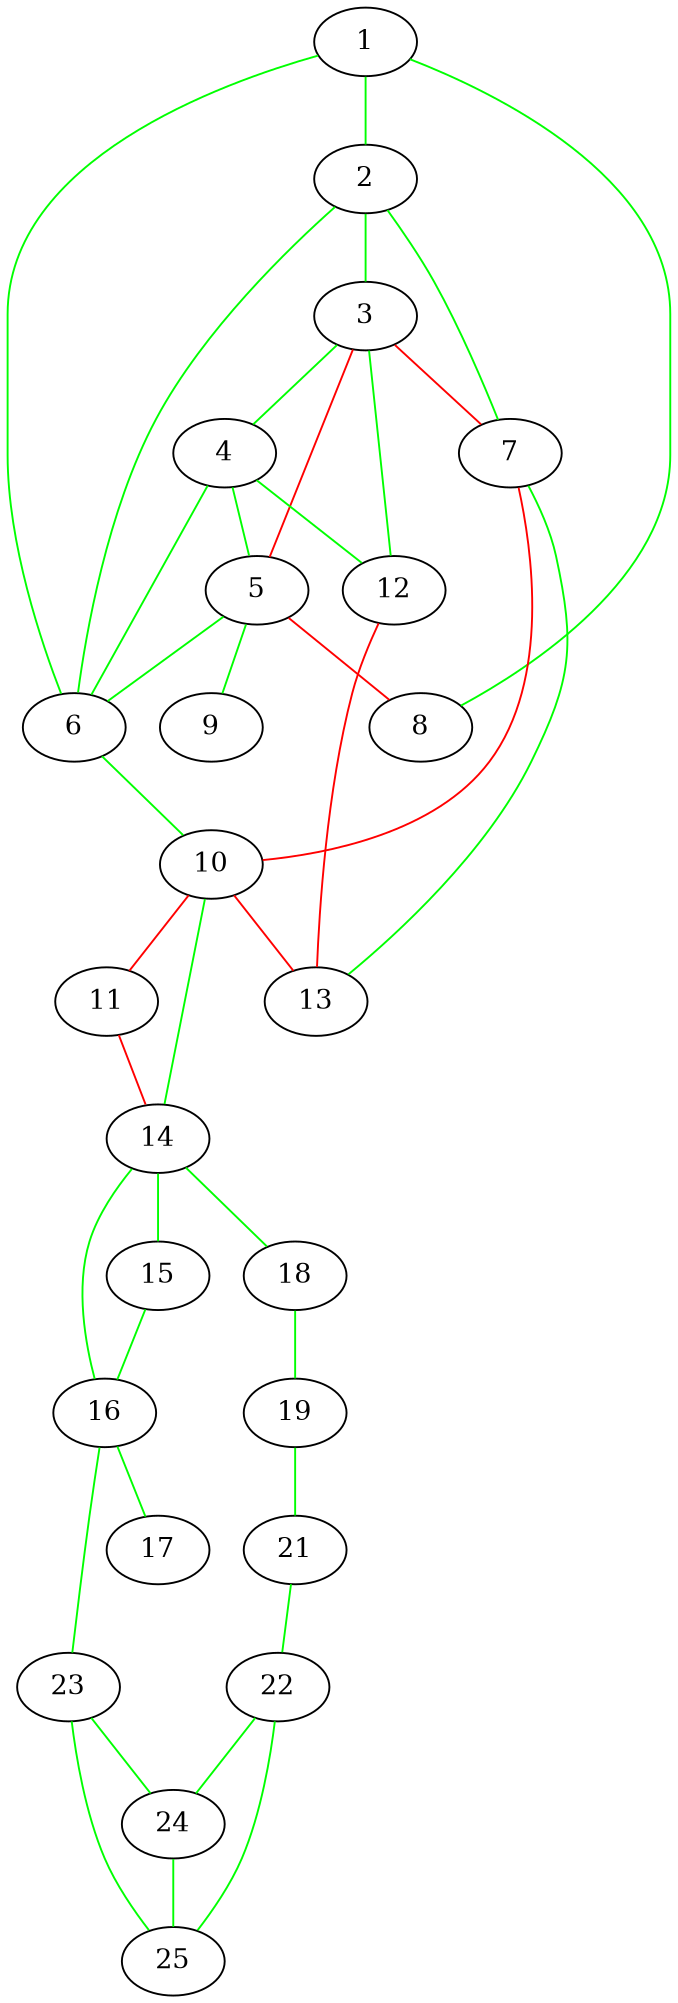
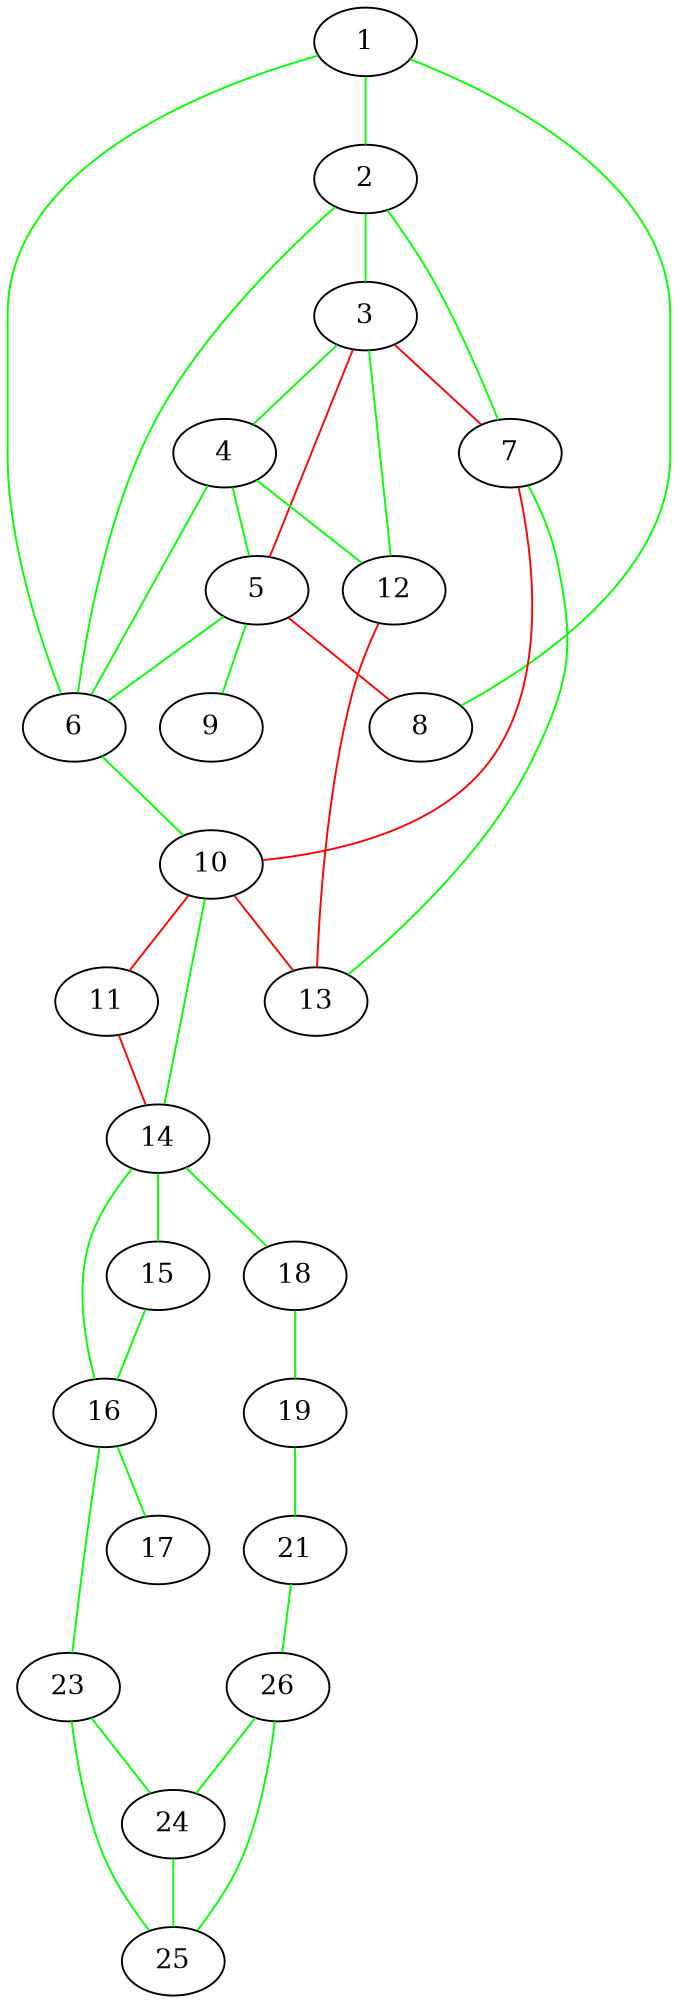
(278, 1687) -> (278, 1687)
